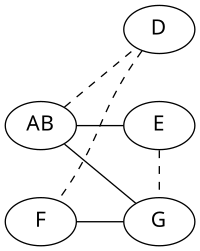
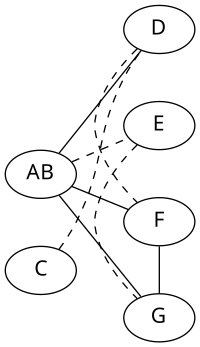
(100, 78) -> (86, 120)
(91, 126) -> (90, 154)
none -> (109, 201)
none -> (41, 270)
